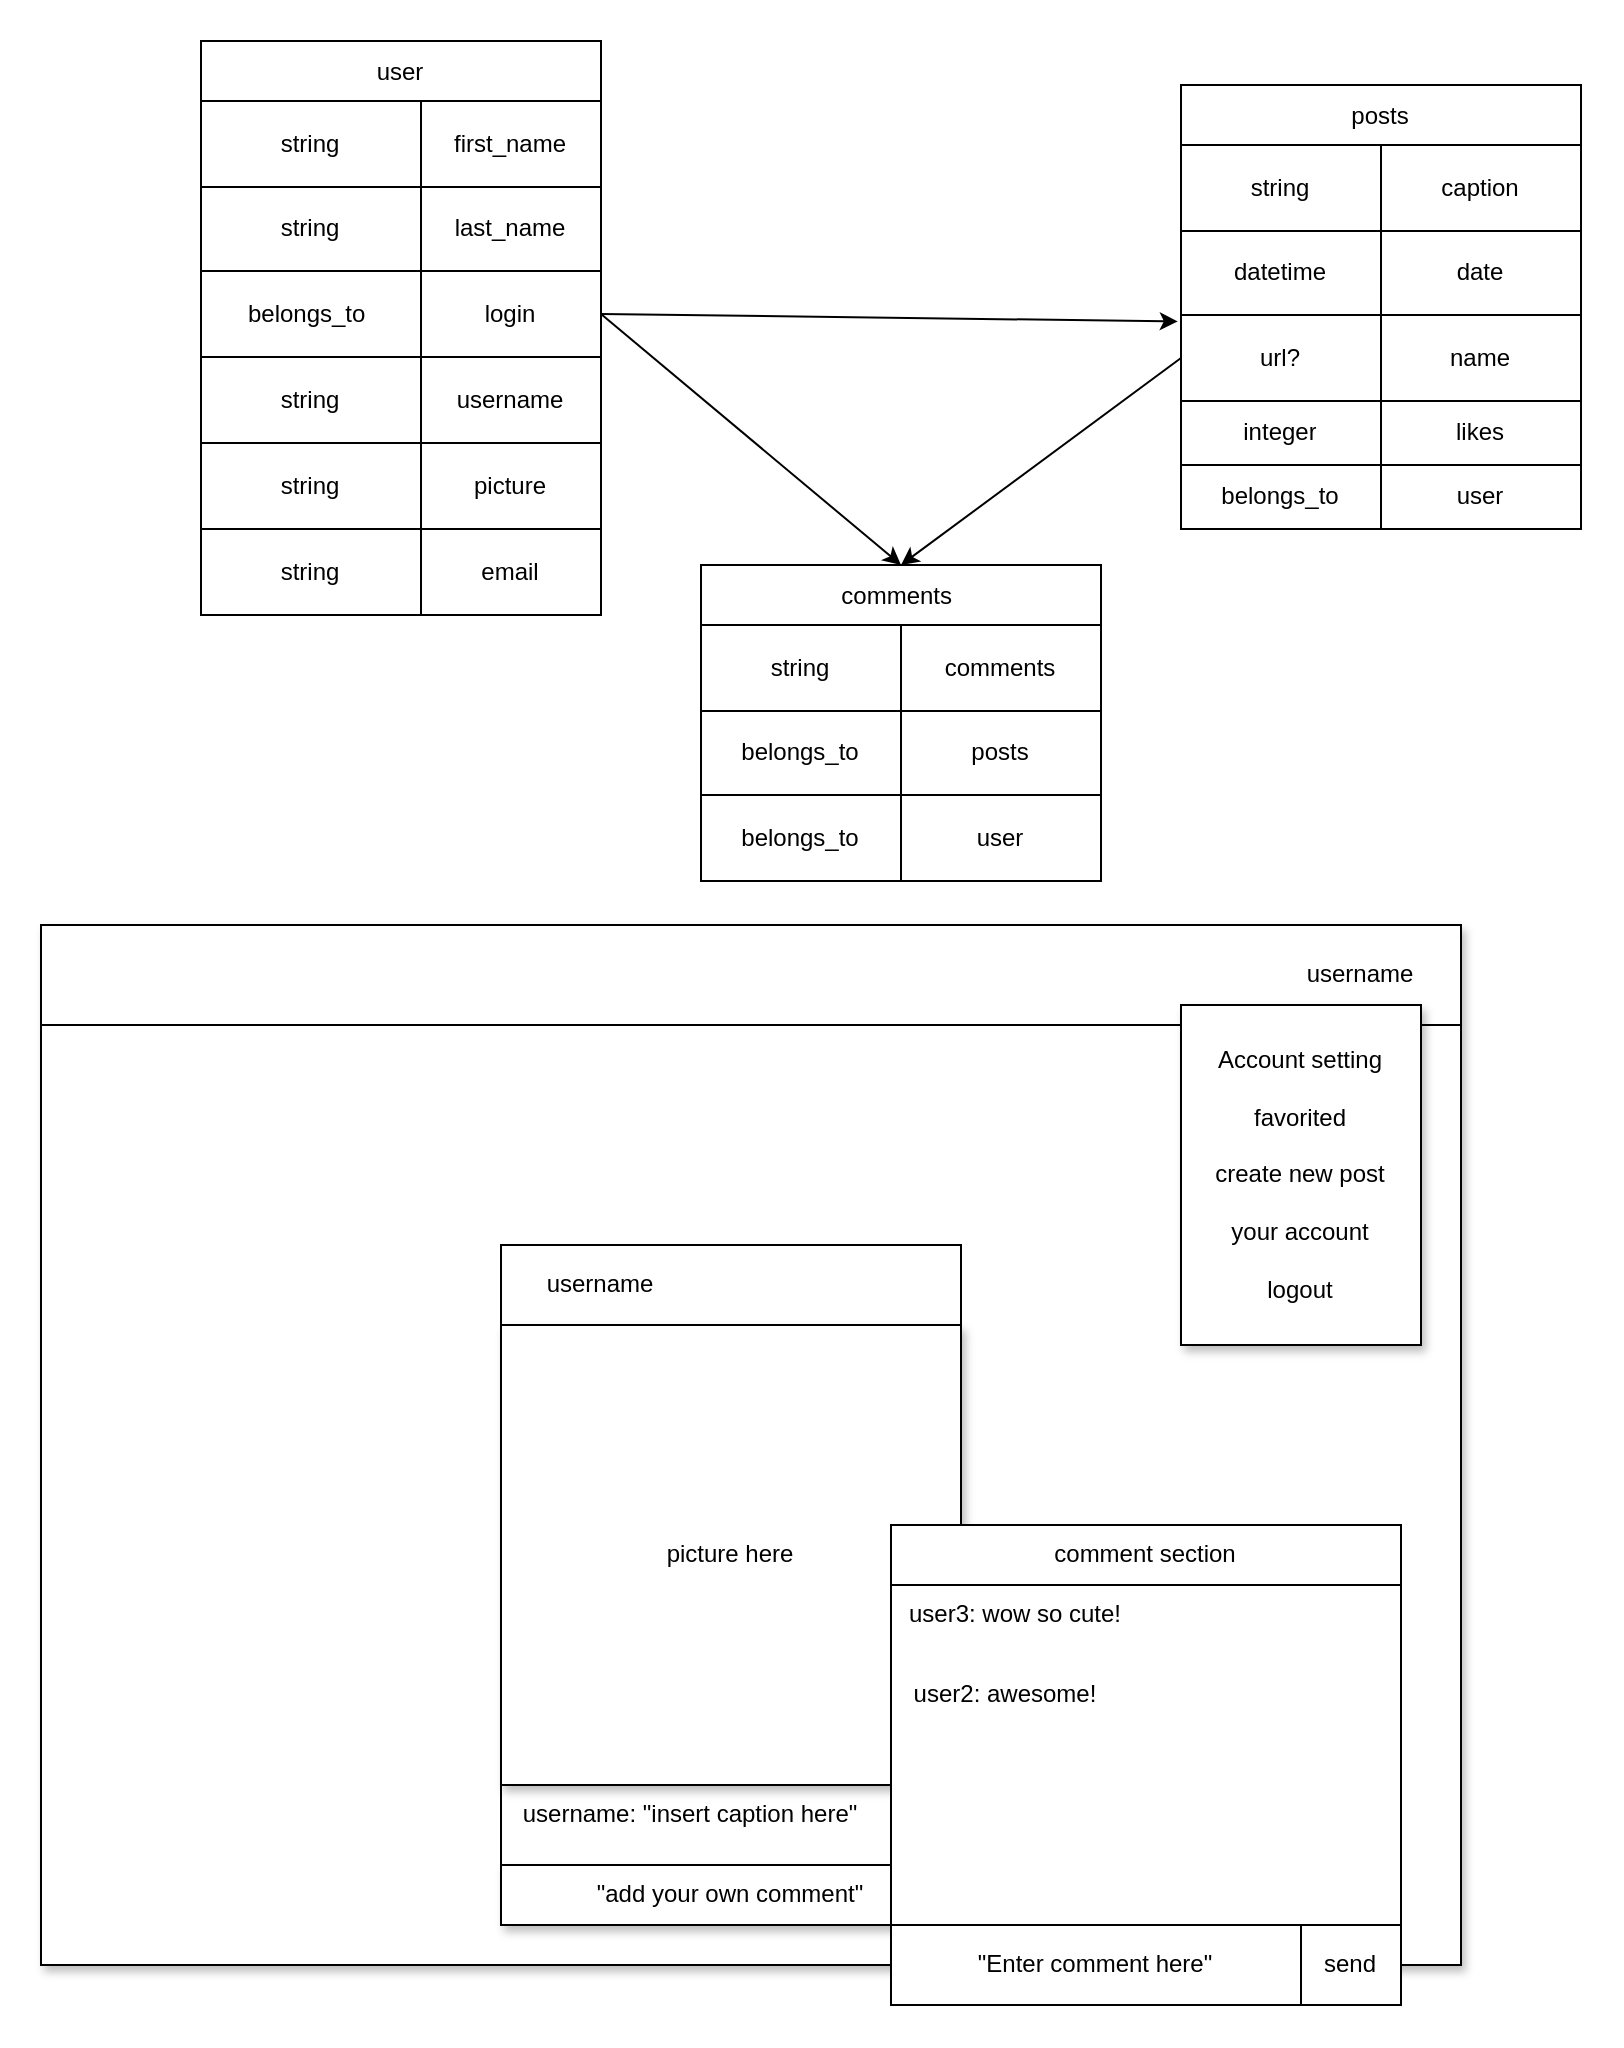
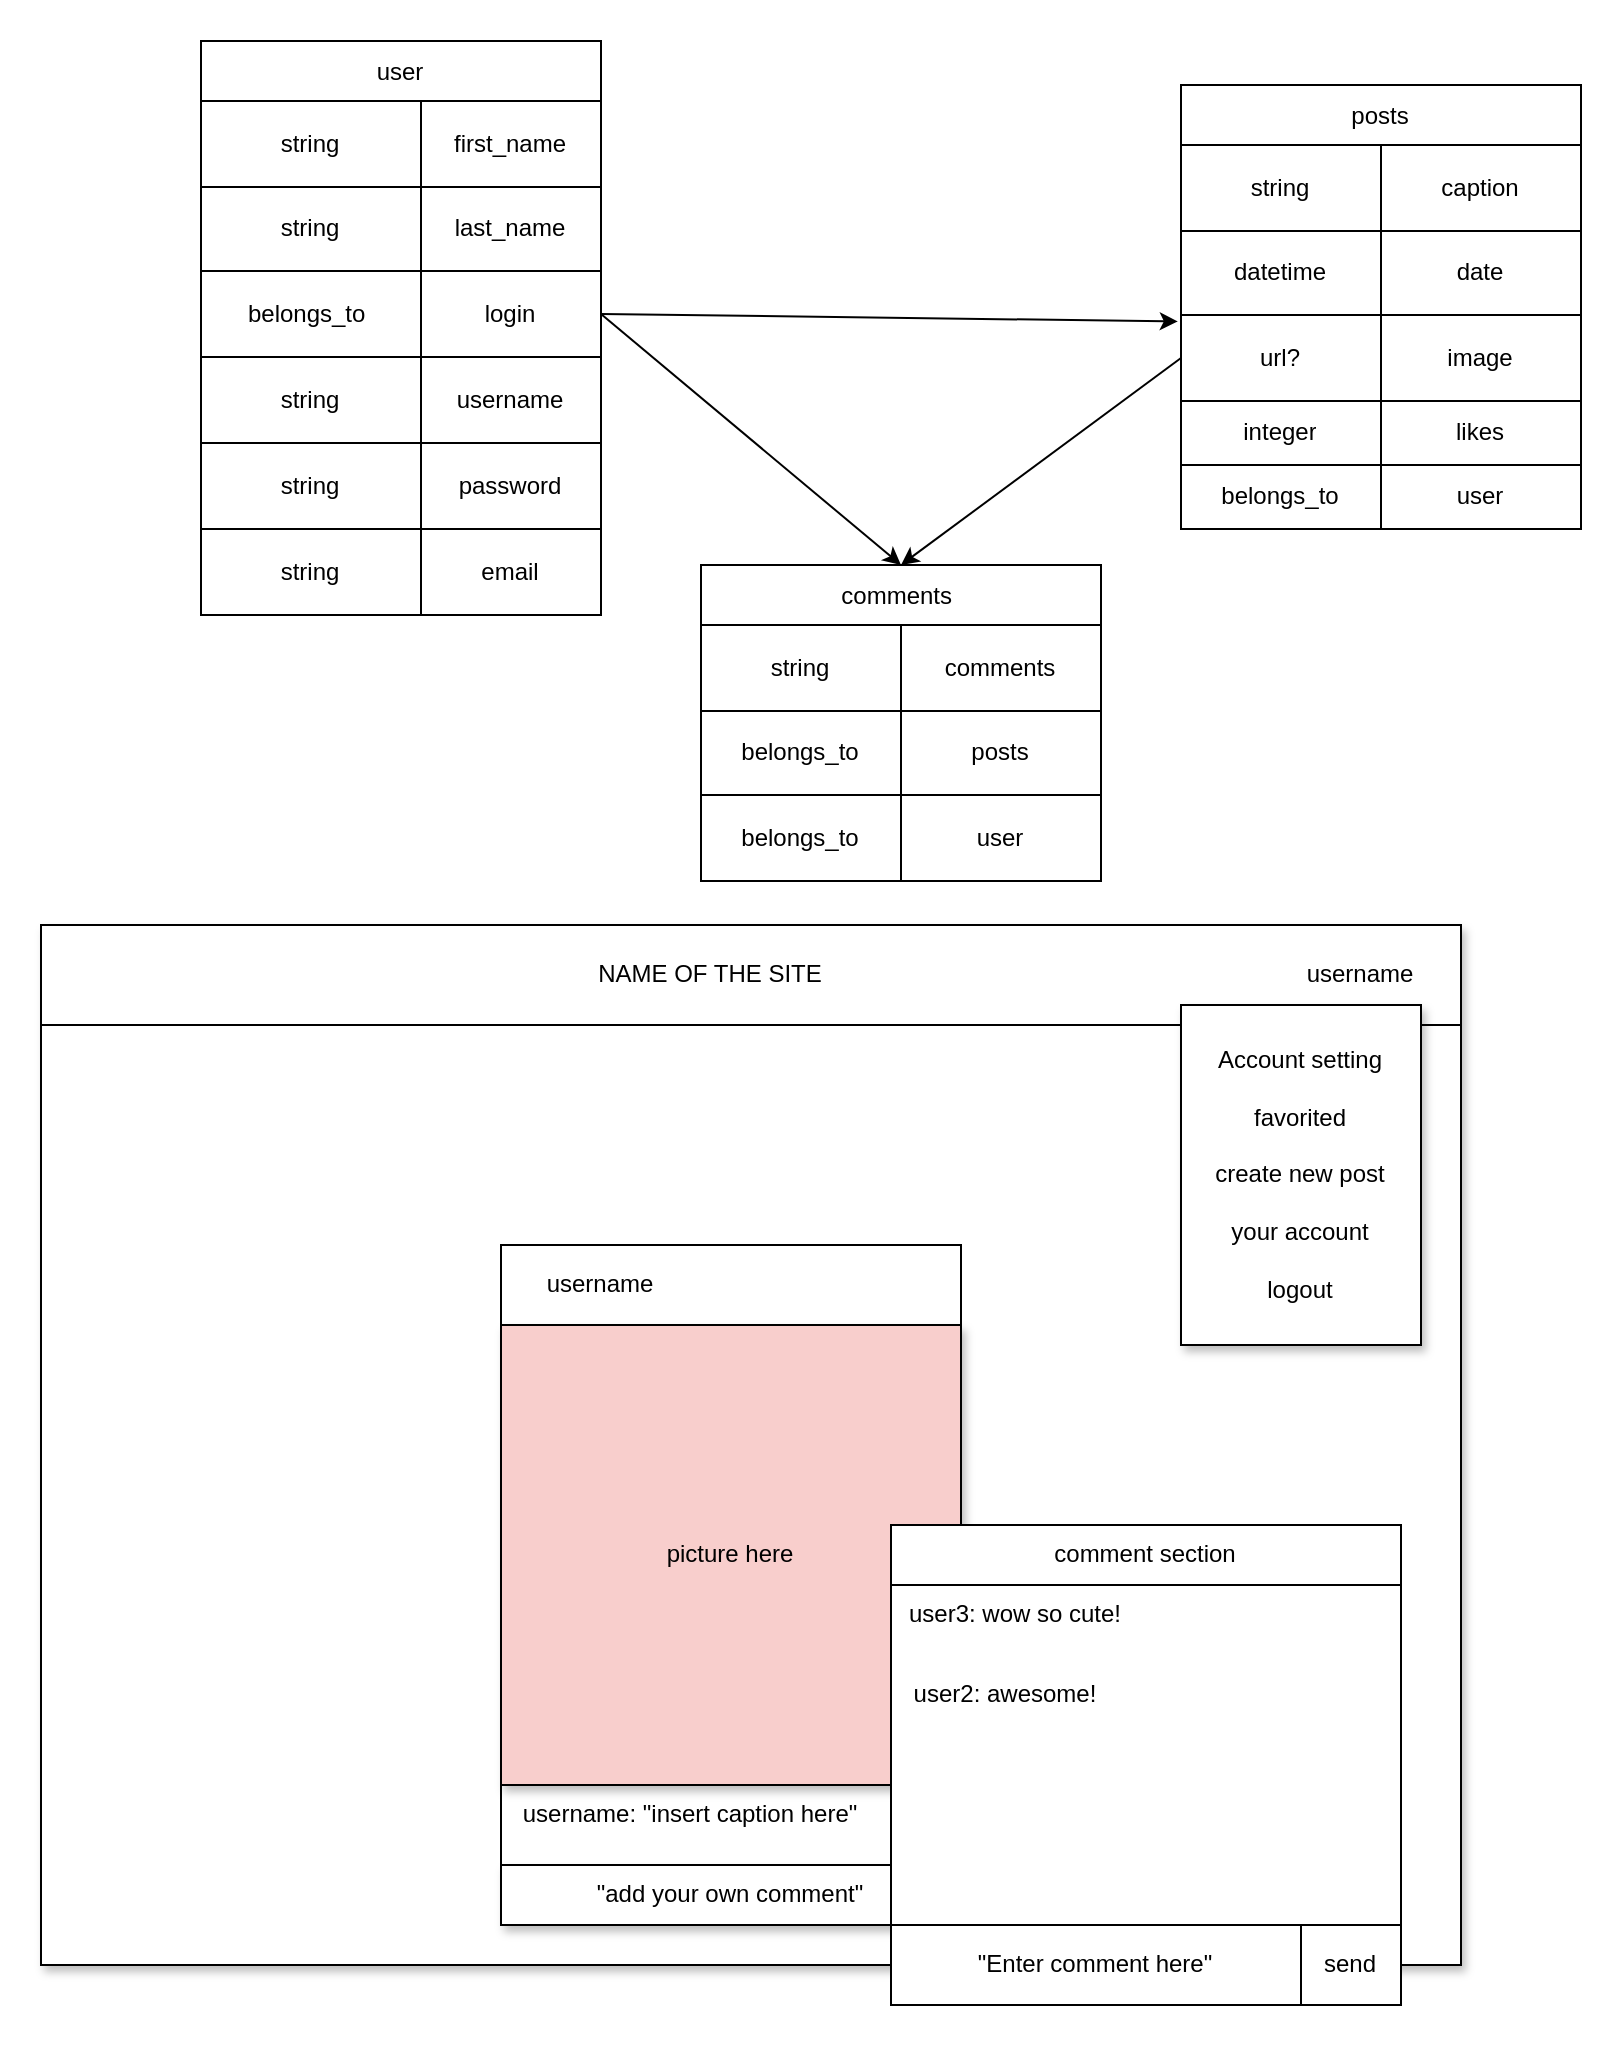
(1481, 359) -> (1481, 359)
(511, 487) -> (511, 487)
none -> (711, 975)
(731, 1555) -> (731, 1555)
